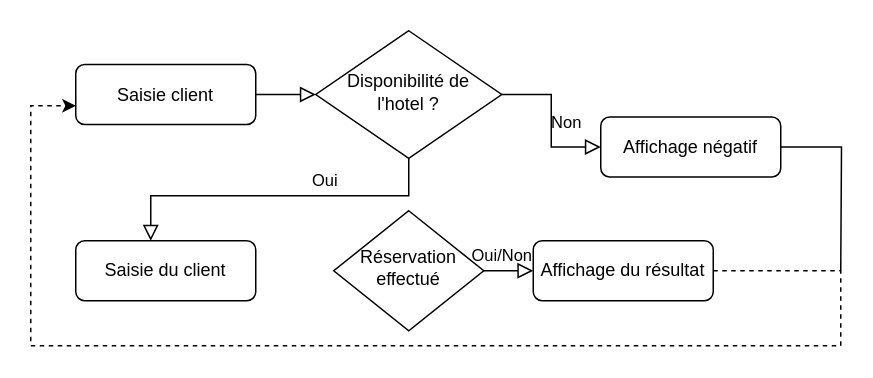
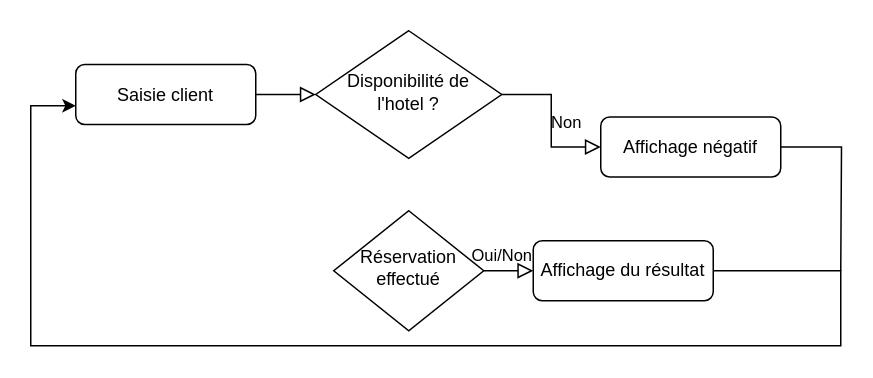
(284, 196) -> none
(166, 271) -> none
(398, 346) -> (398, 346)
